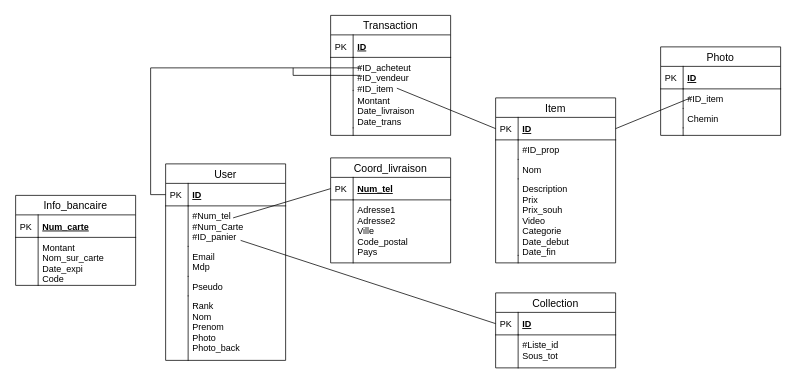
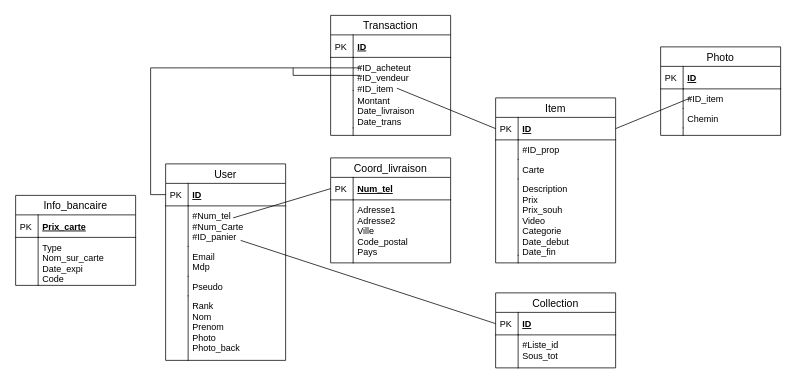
(530, 170) -> (535, 170)
(65, 227) -> (66, 227)
(60, 248) -> (52, 248)
